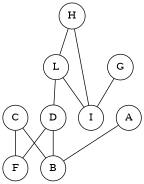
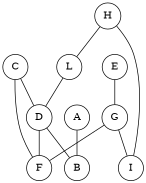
none -> (115, 67)
(74, 92) -> none
(31, 139) -> (27, 92)
none -> (82, 139)
